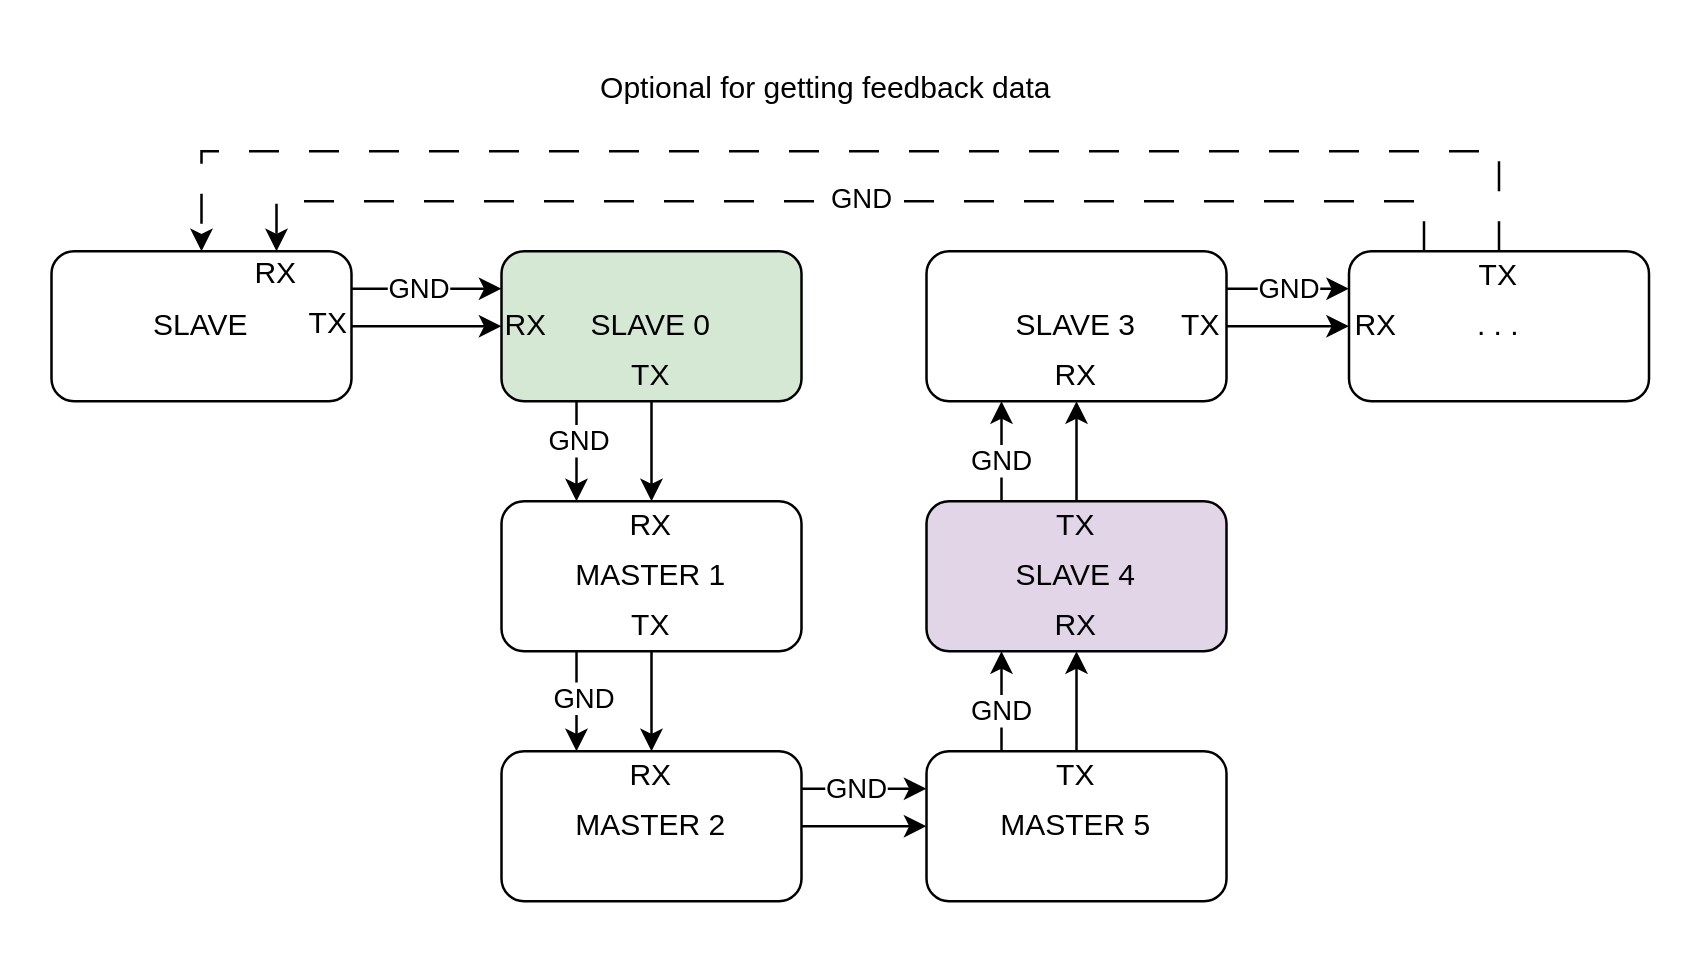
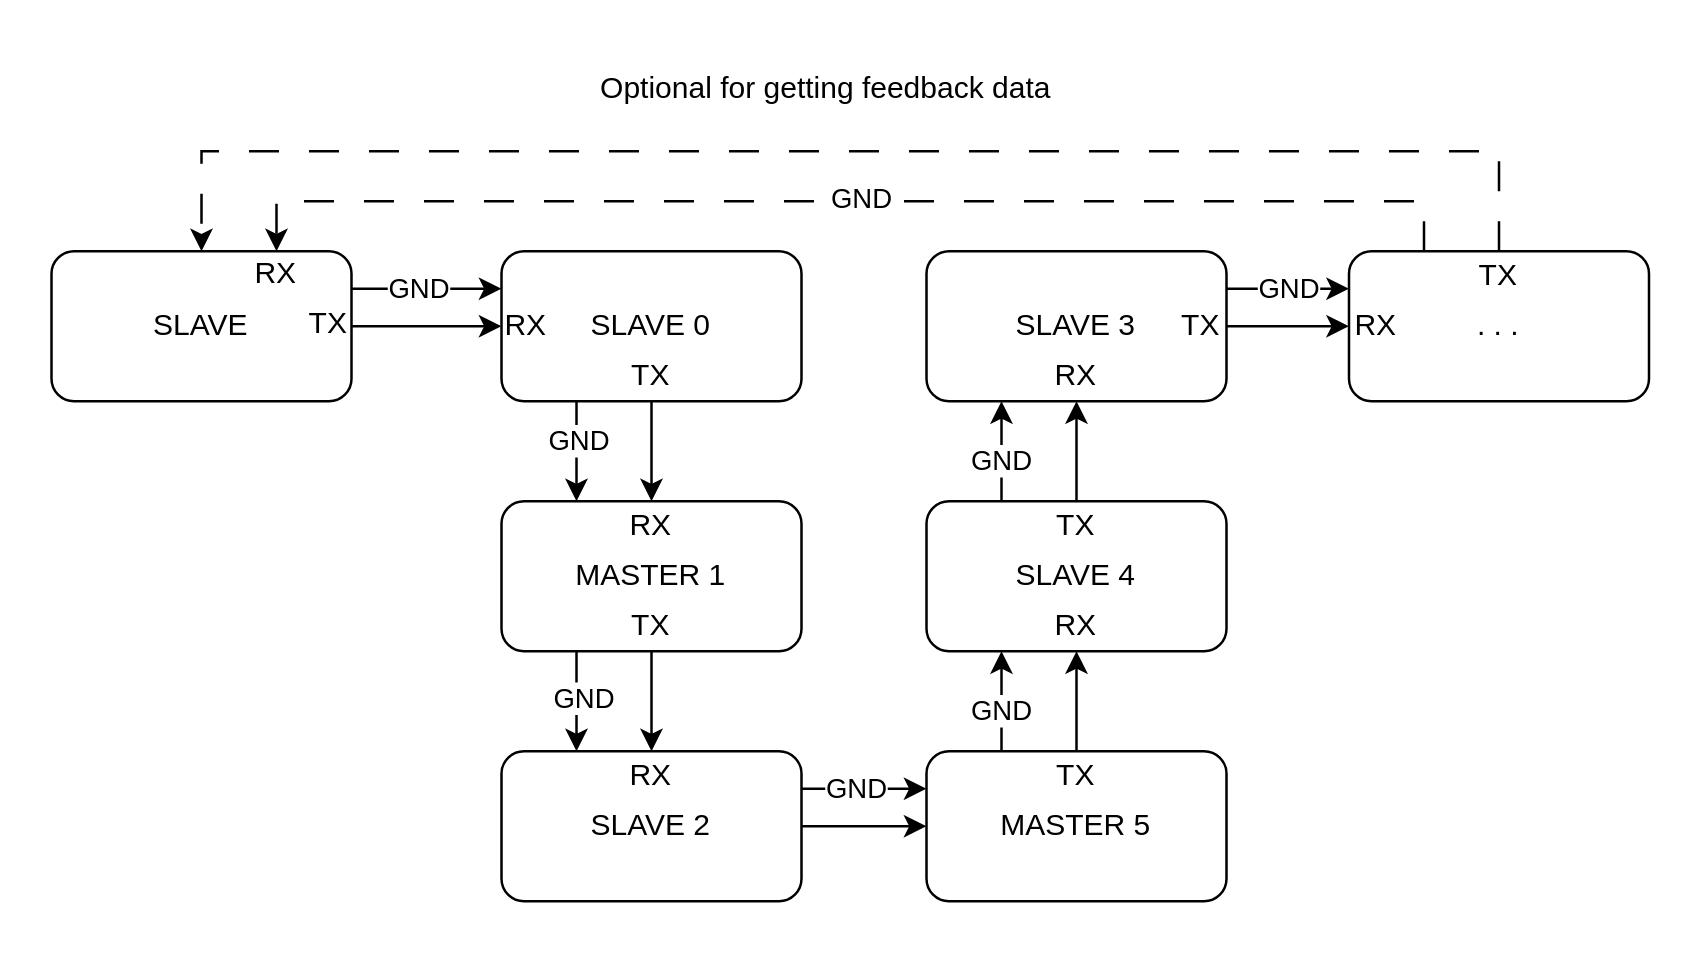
(651, 326) -> (651, 326)
(1076, 576) -> (1076, 576)
(651, 826) -> (651, 826)
